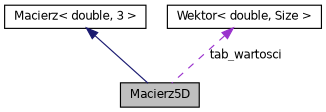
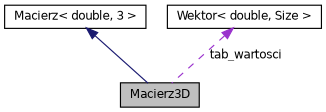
(160, 95) -> (160, 95)
